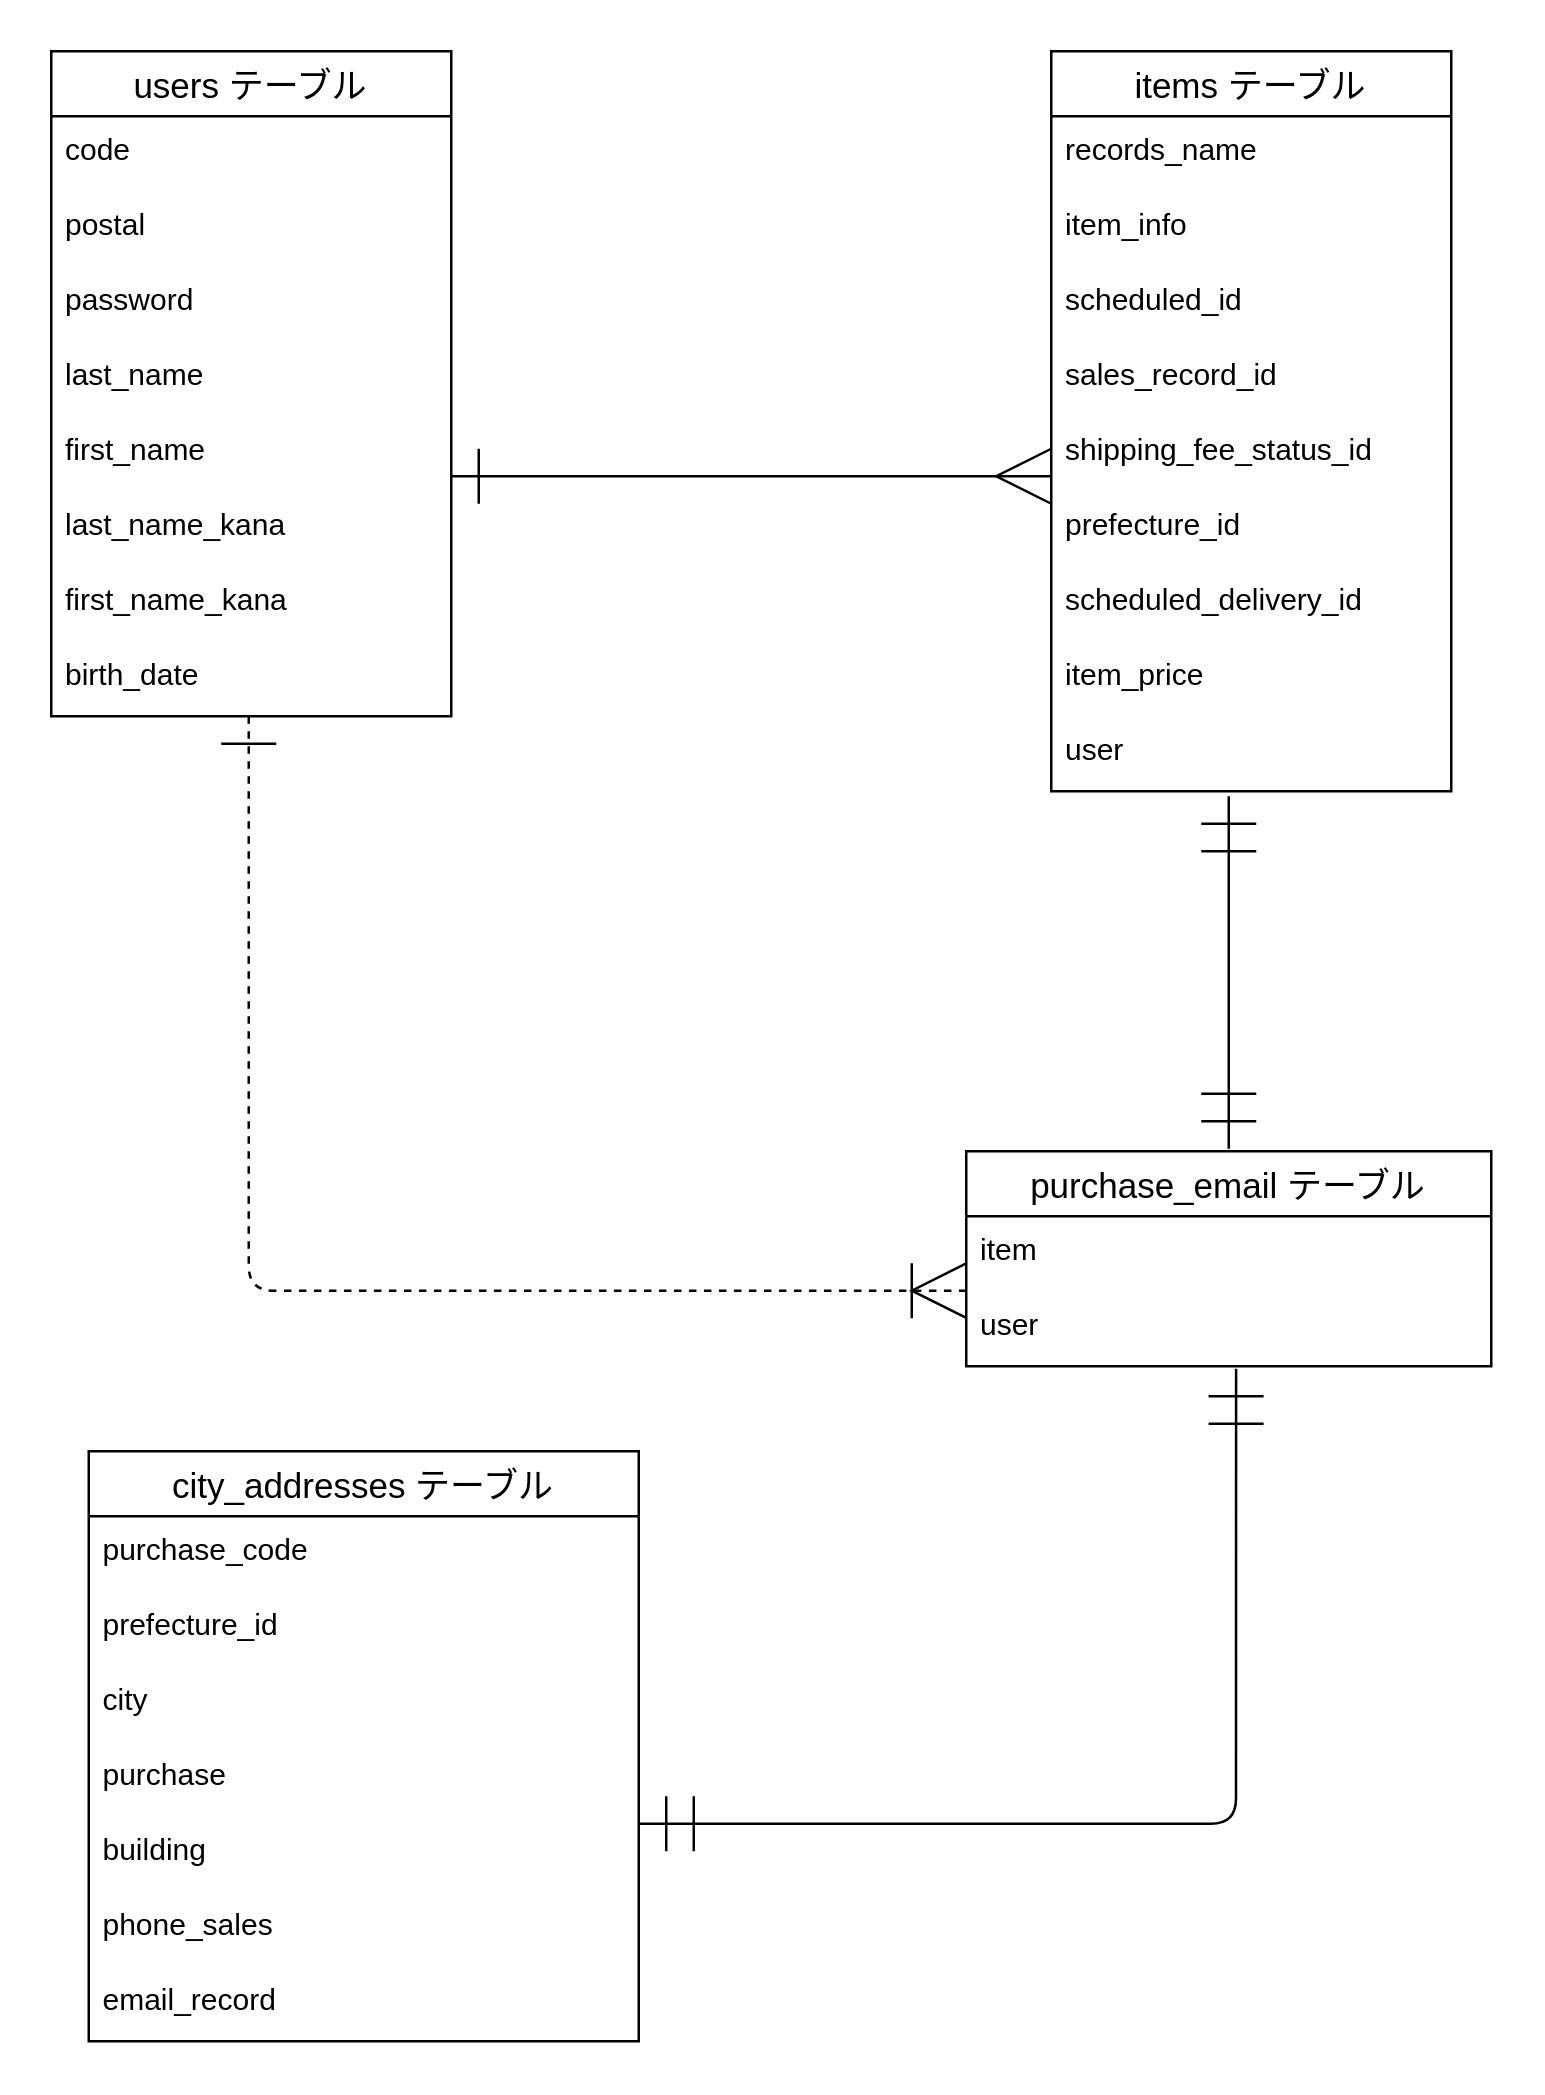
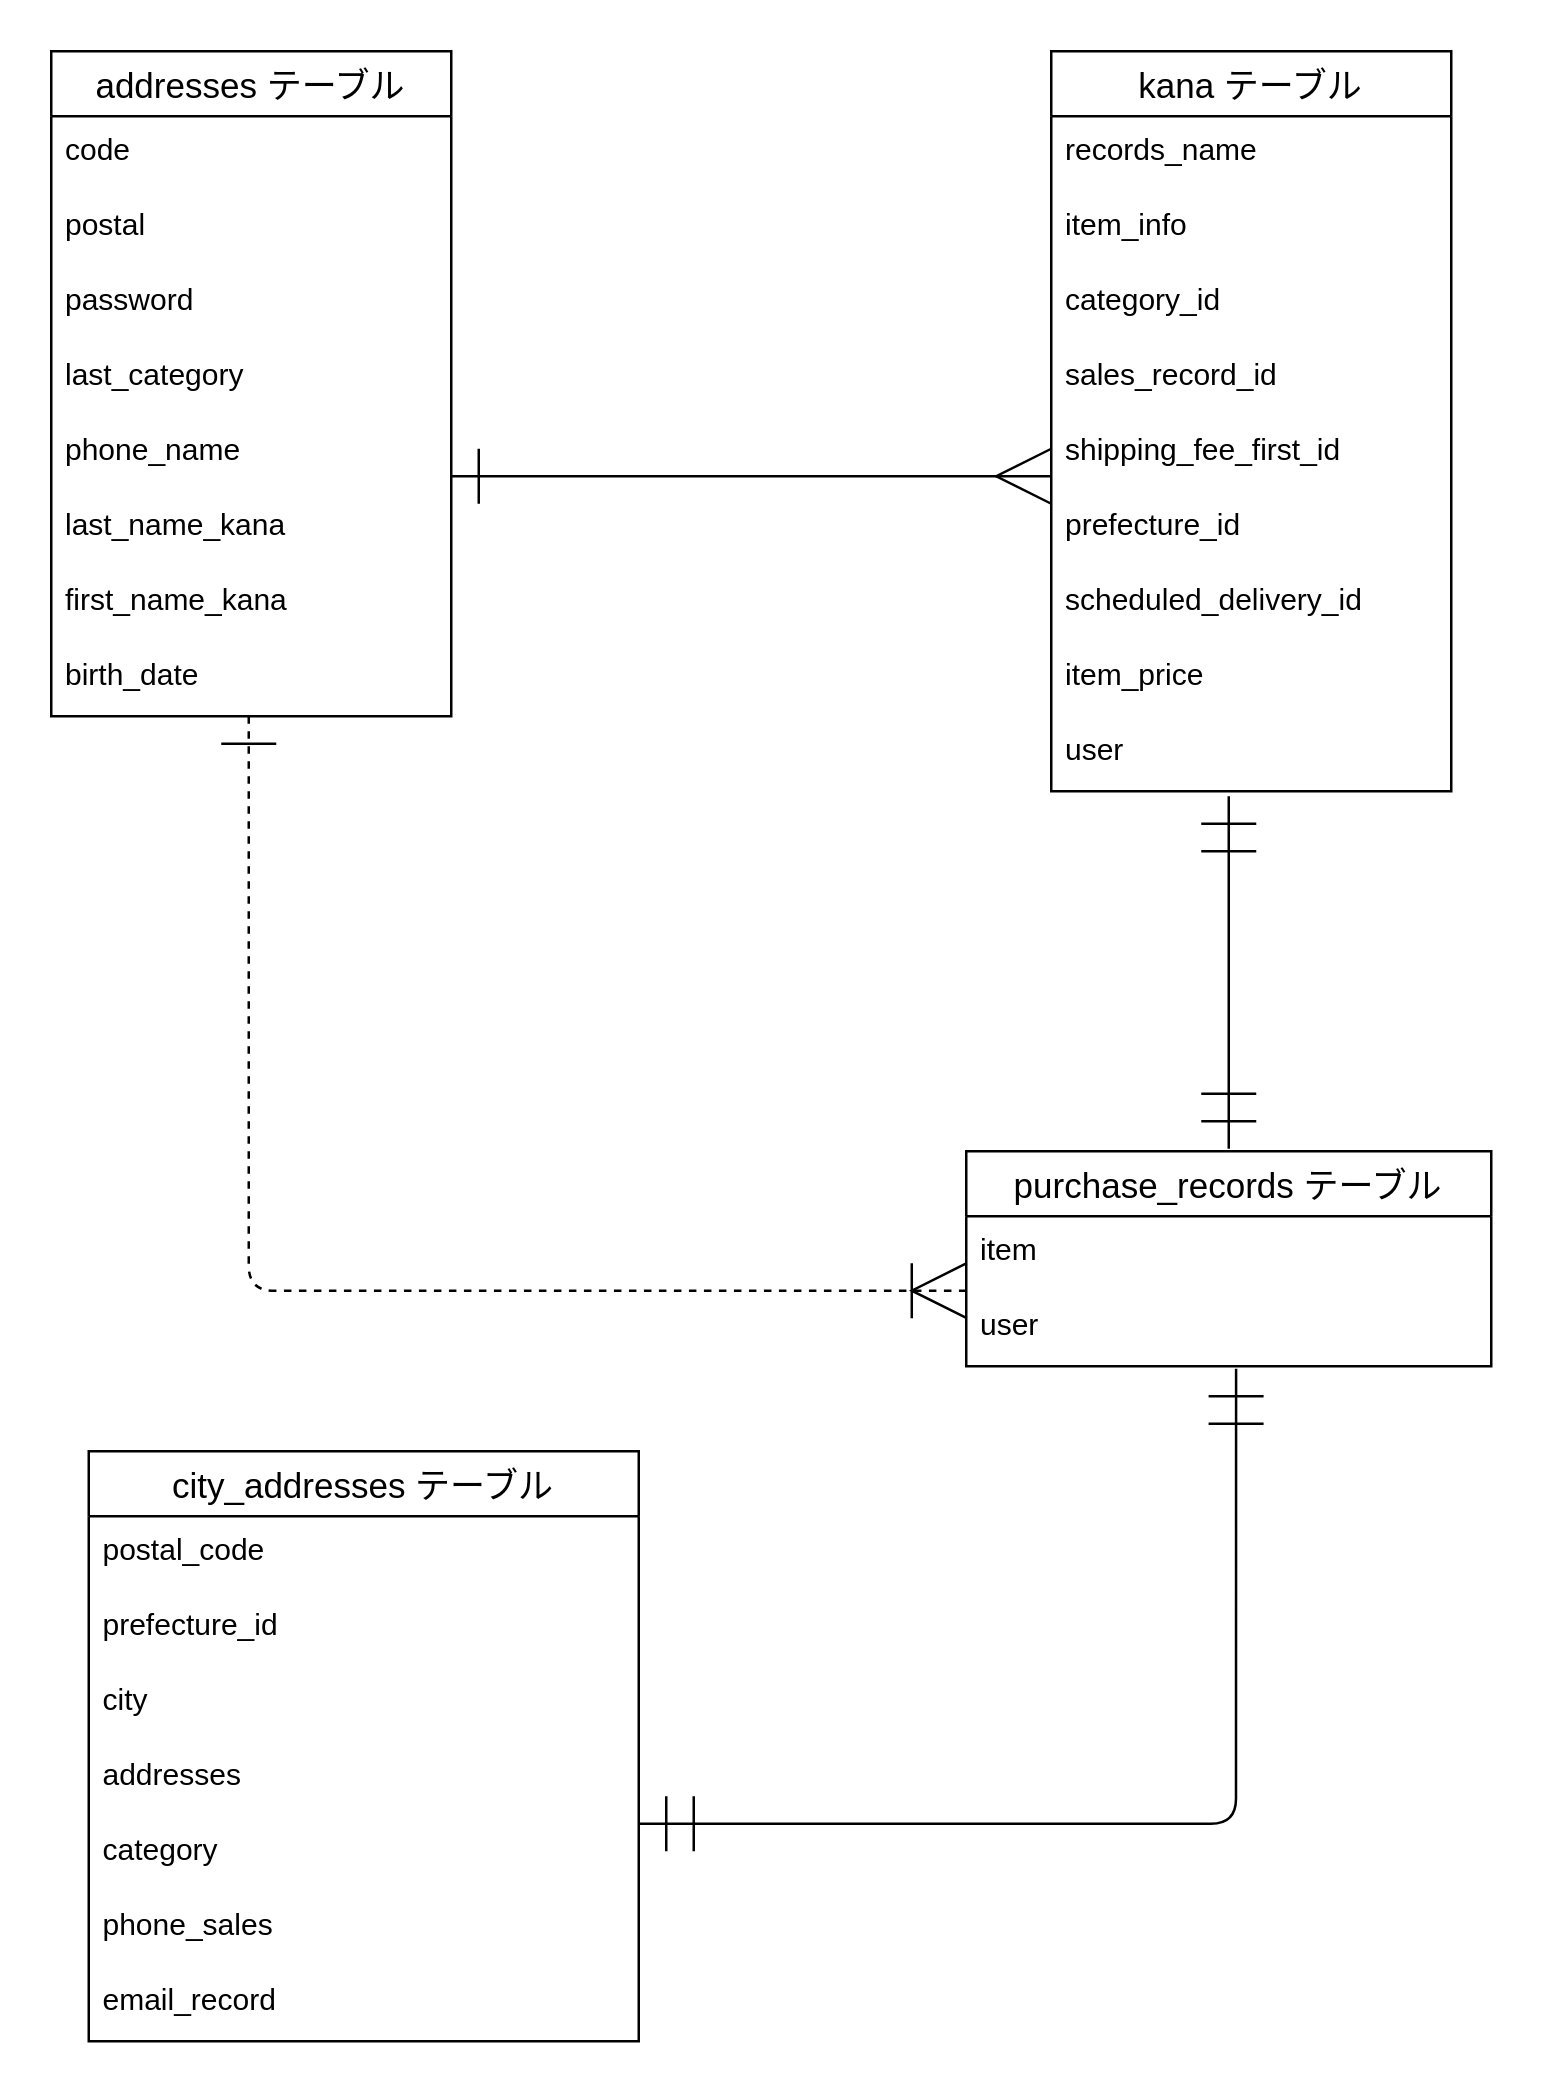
(250, 86) -> (250, 86)
(1250, 86) -> (1250, 86)
(1158, 300) -> (1154, 300)
(137, 375) -> (170, 375)
(145, 450) -> (149, 450)
(1238, 450) -> (1226, 450)
(1228, 1186) -> (1228, 1186)
(212, 1550) -> (191, 1550)
(170, 1775) -> (178, 1775)
(158, 1850) -> (170, 1850)
